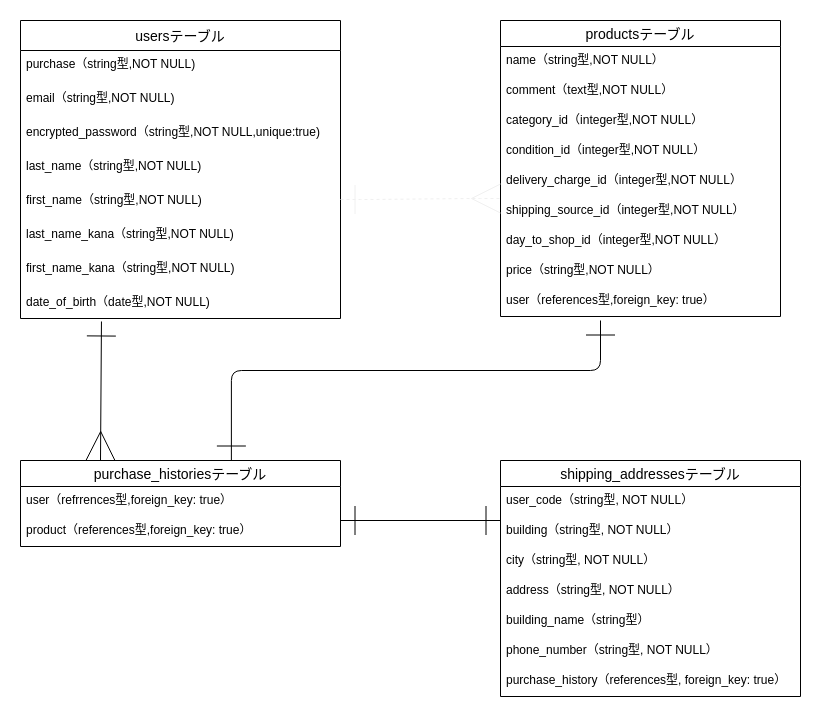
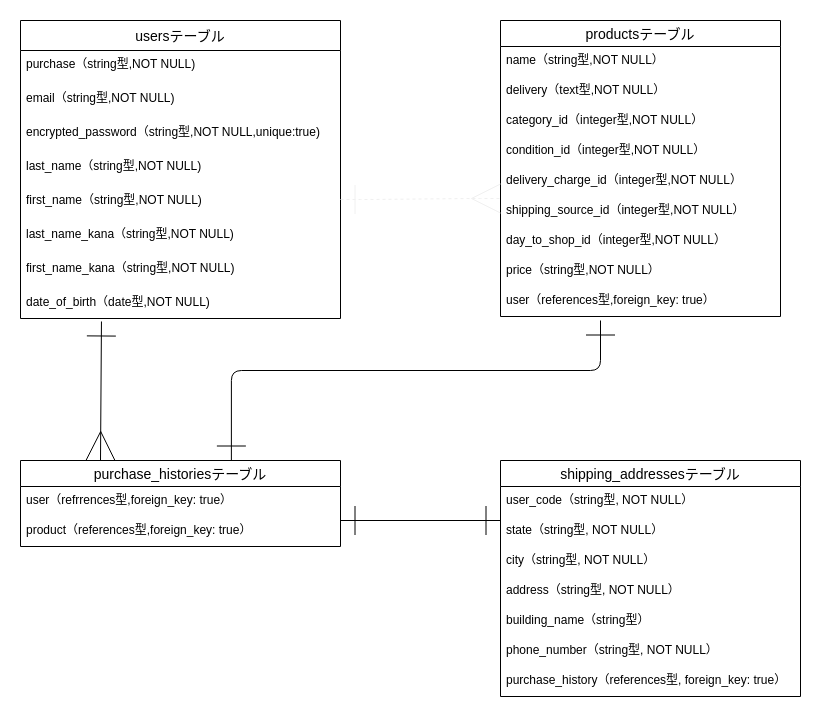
(588, 90) -> (588, 90)
(594, 530) -> (588, 530)
